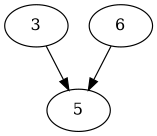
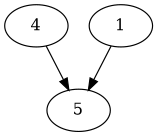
(36, 26) -> (36, 26)
(121, 26) -> (121, 26)
